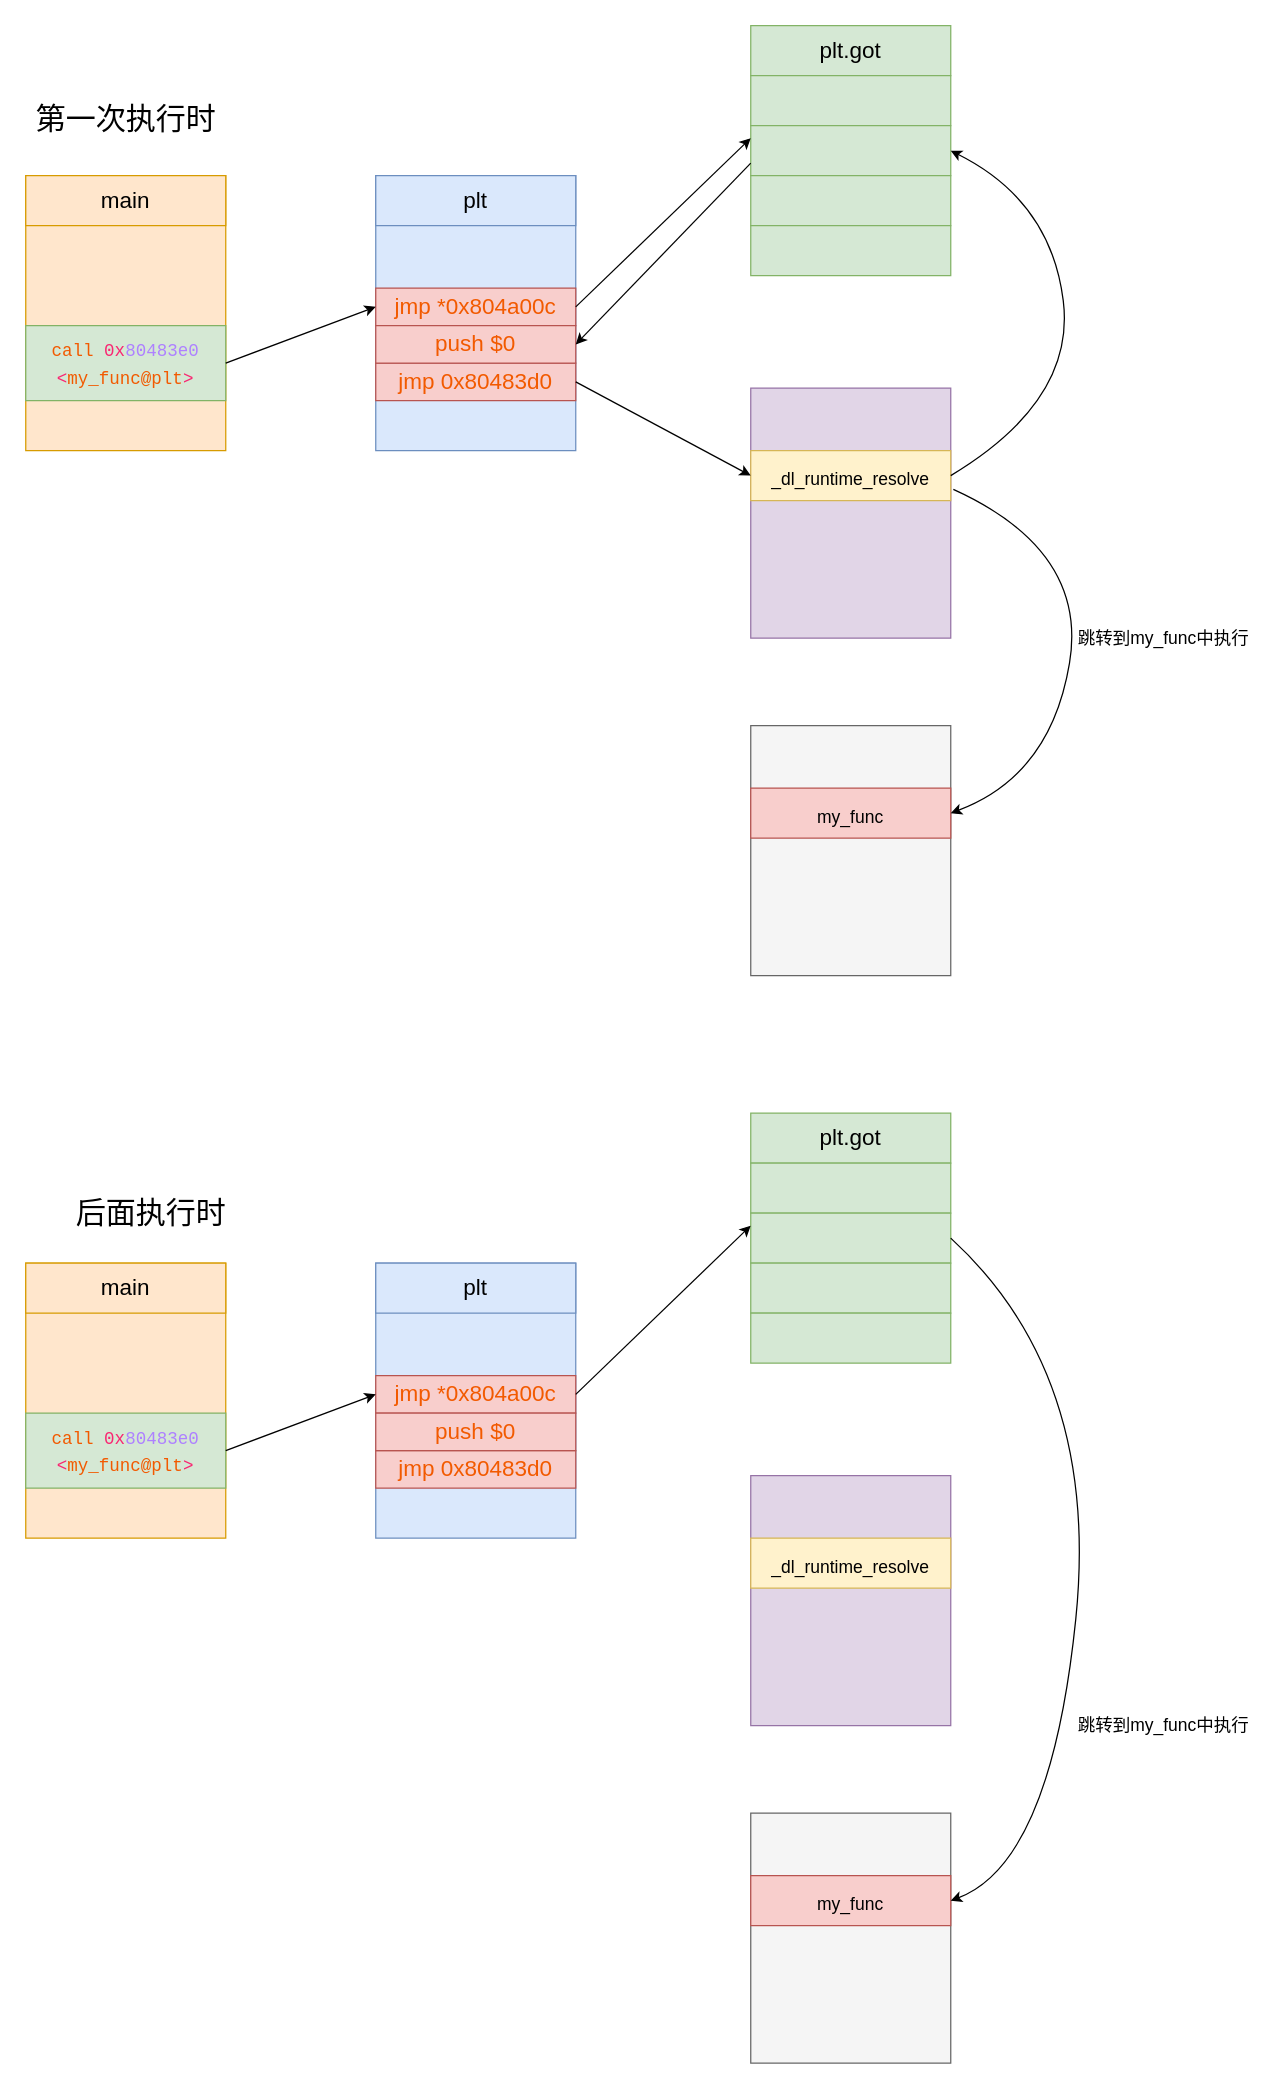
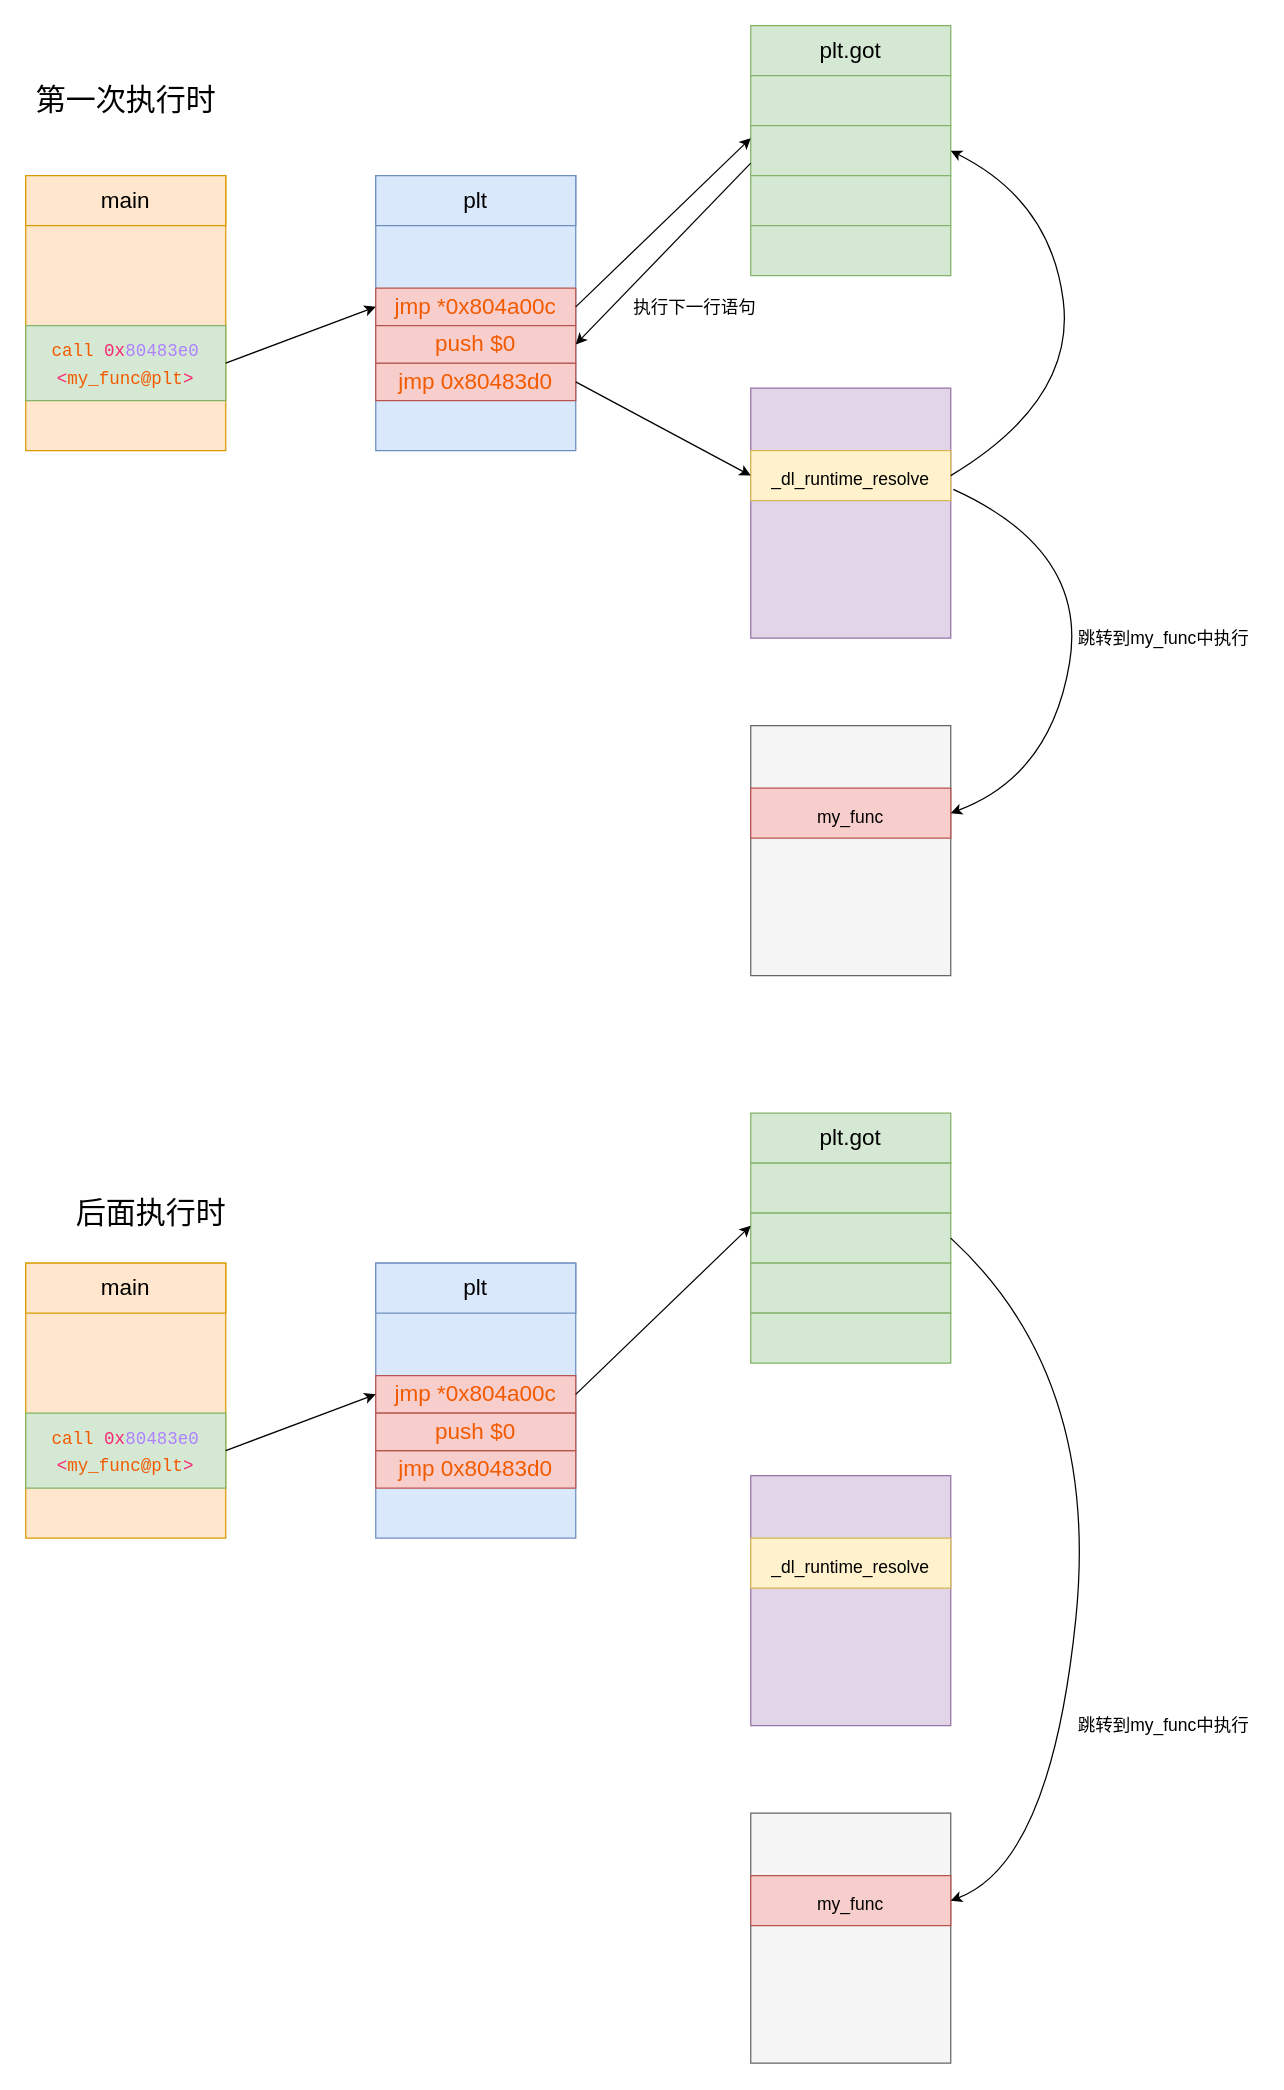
(126, 119) -> (126, 101)
none -> (694, 307)
